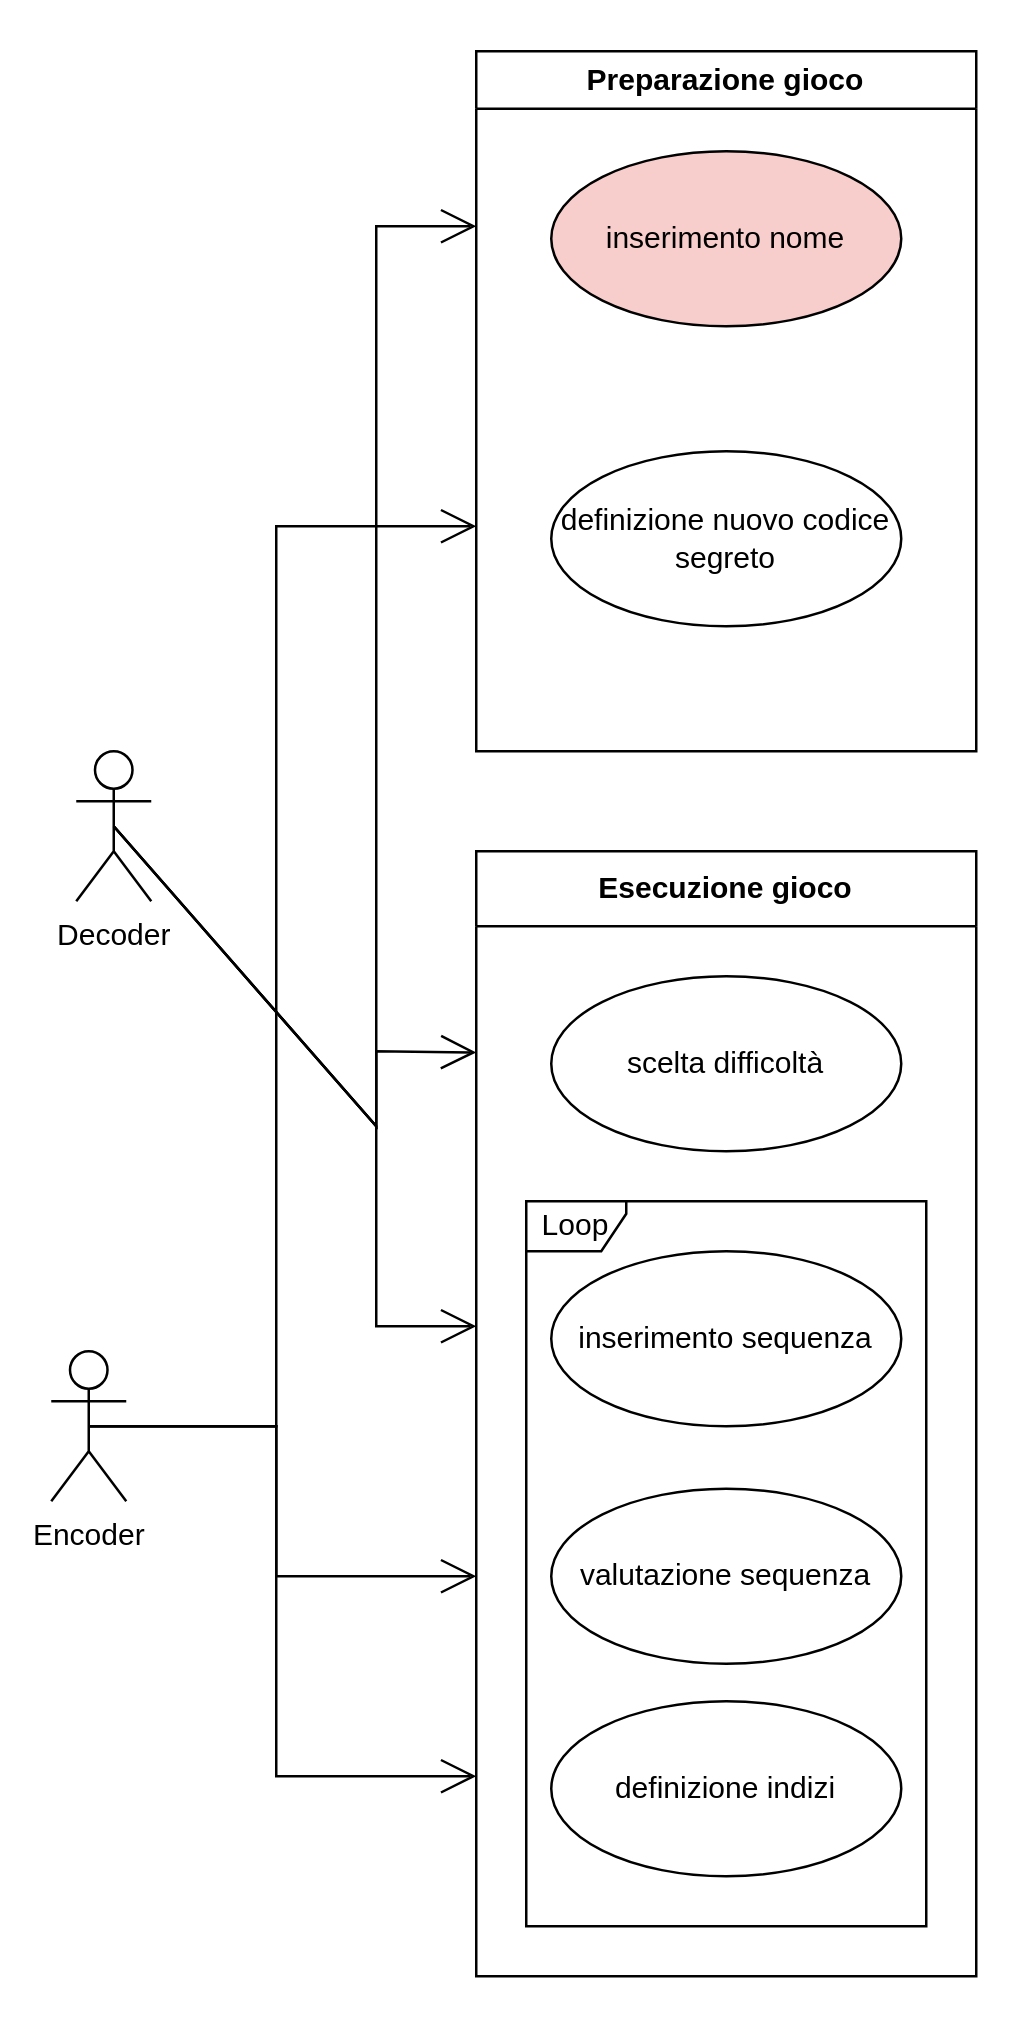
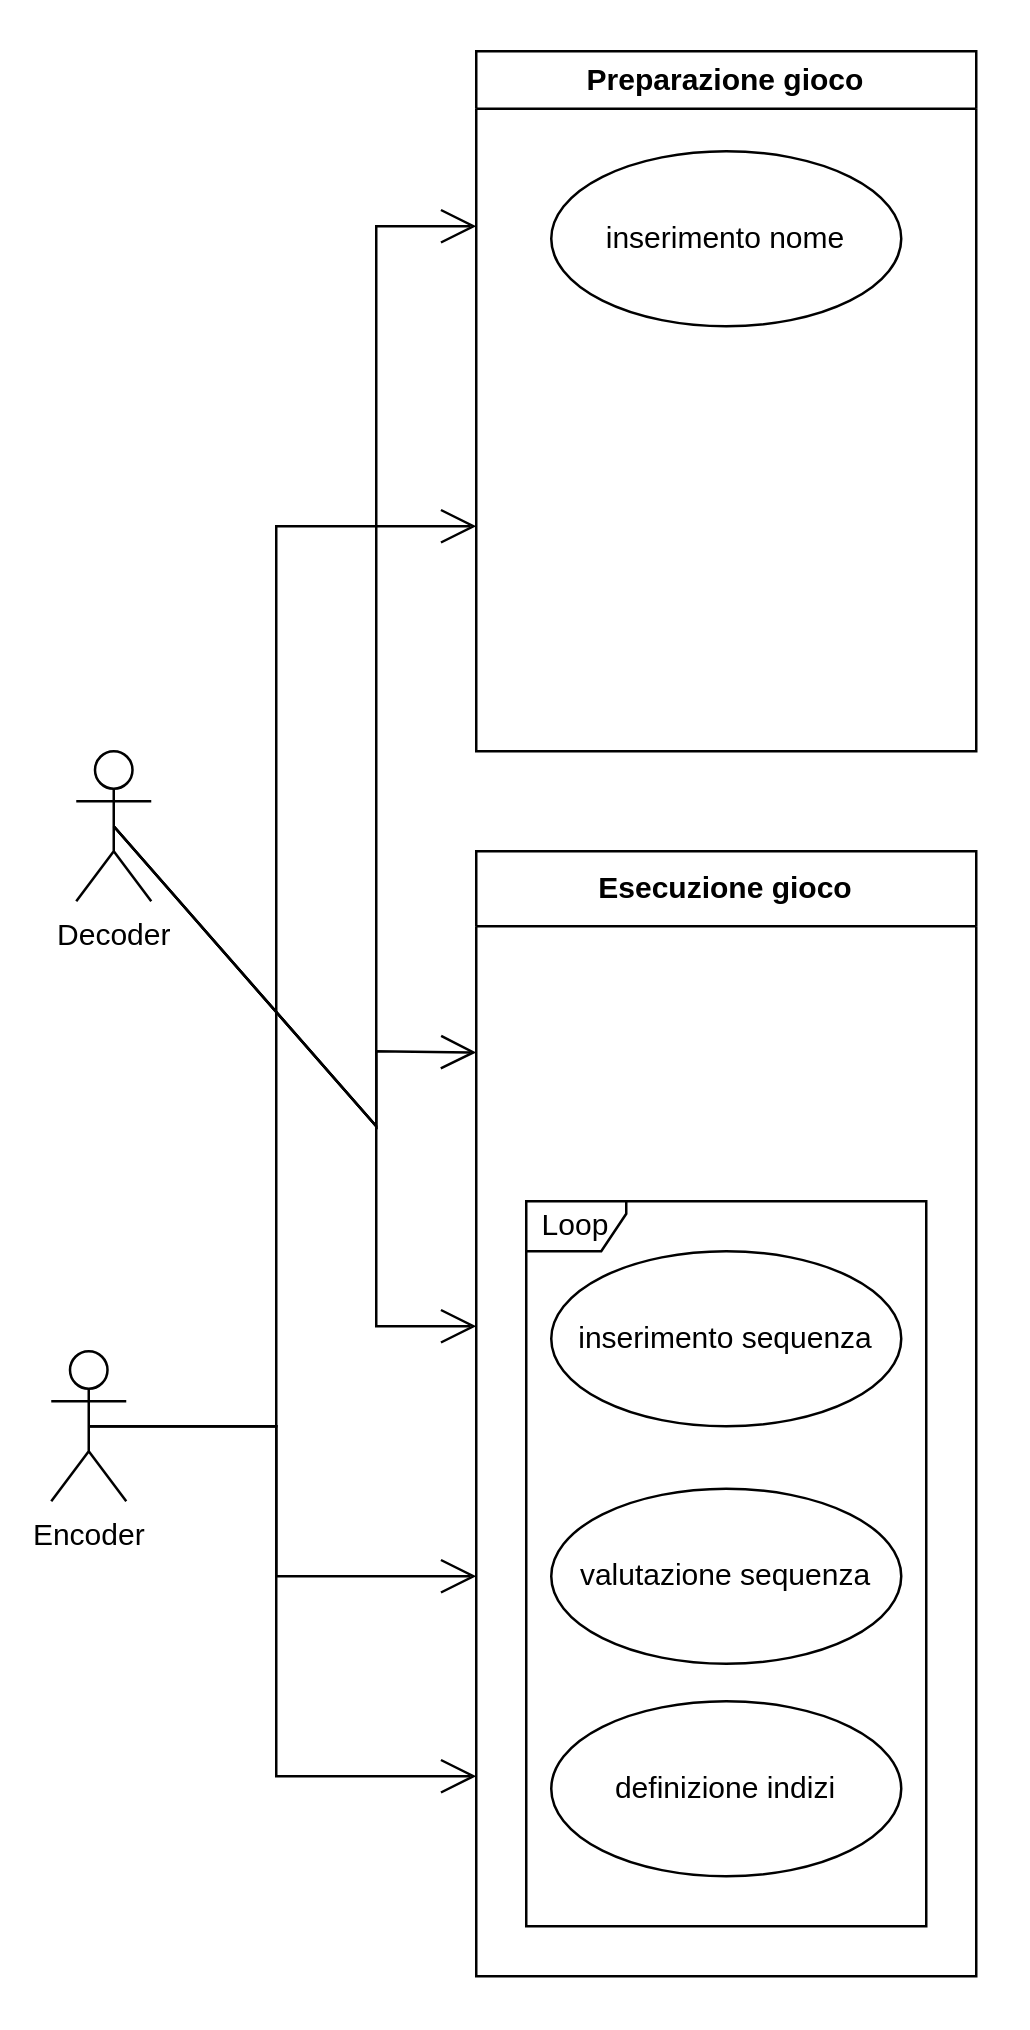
(726, 239) -> (726, 239)
(726, 539) -> none
(726, 1064) -> none
